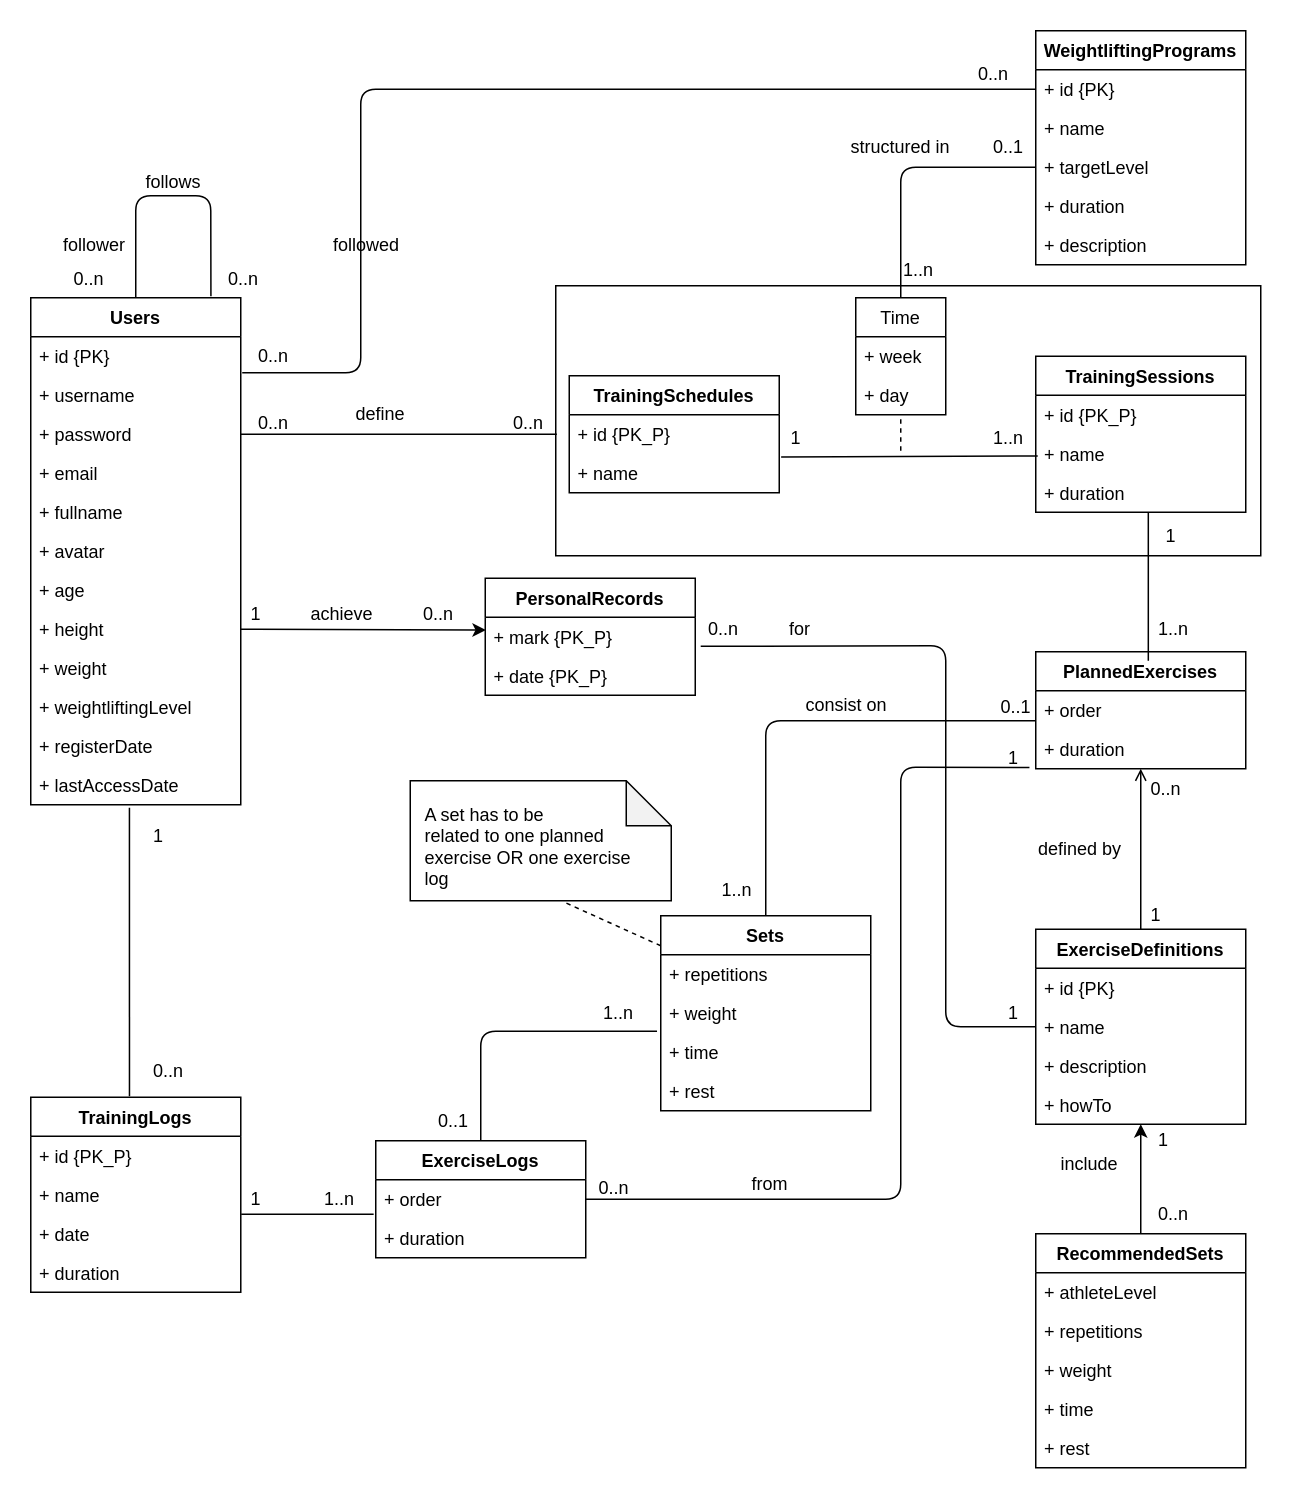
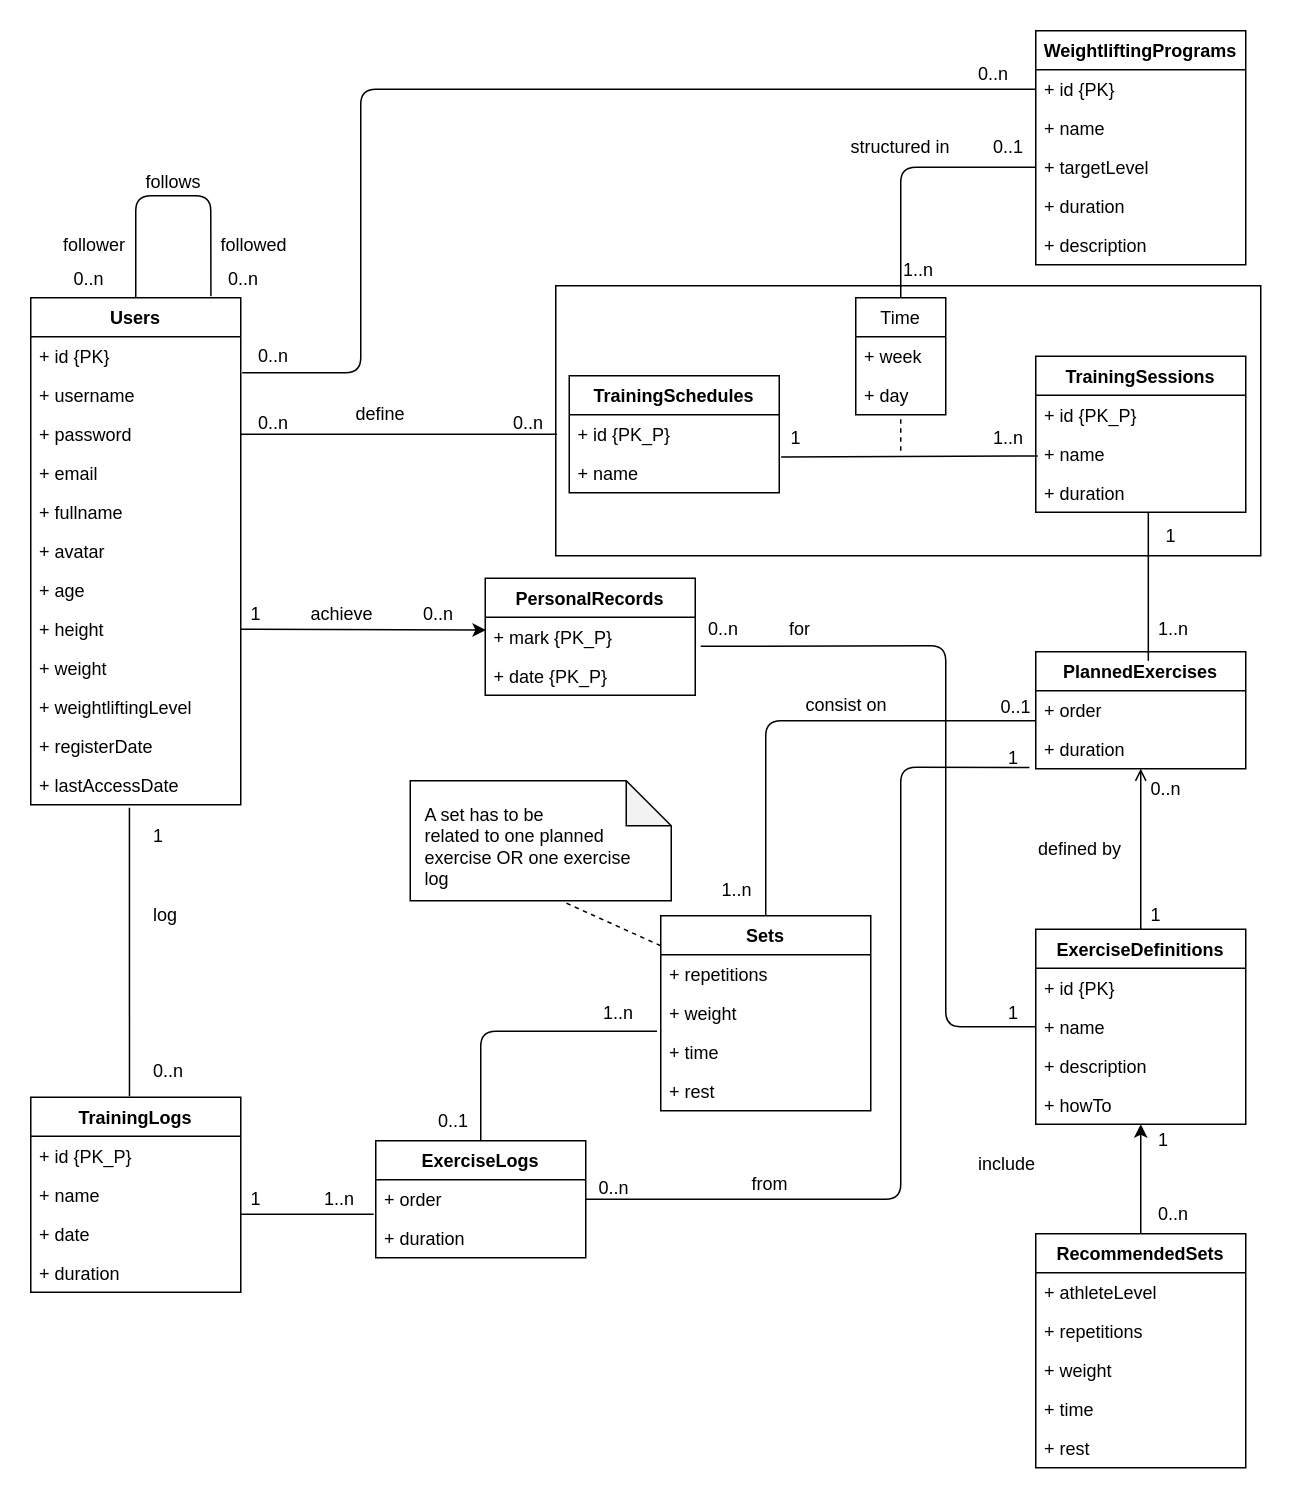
(376, 245) -> (263, 245)
none -> (173, 916)
(1103, 1165) -> (1021, 1165)
